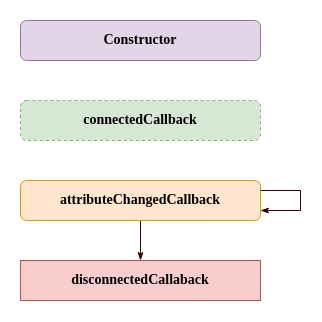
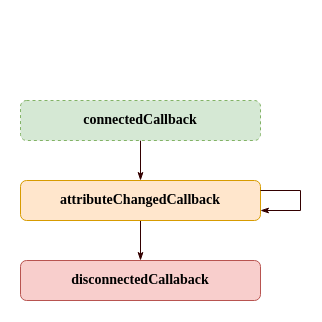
(141, 41) -> none
none -> (141, 157)
(141, 281) -> (141, 281)
